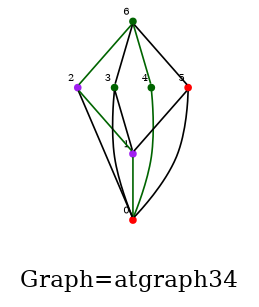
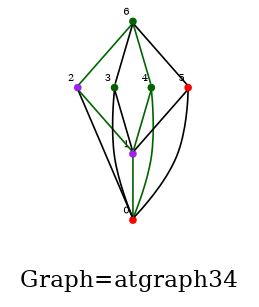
none -> (142, 120)
